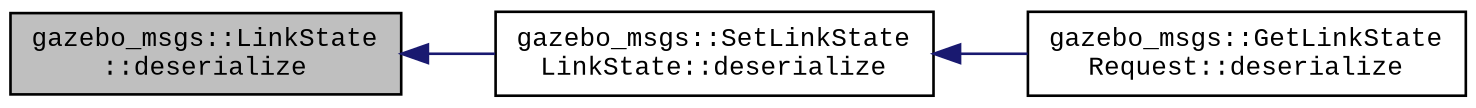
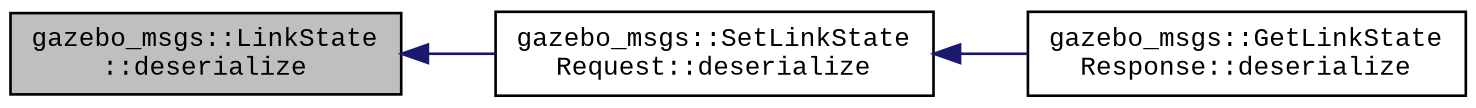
(715, 54) -> (715, 54)
(1247, 54) -> (1247, 54)
